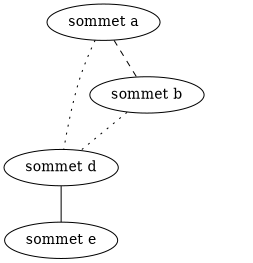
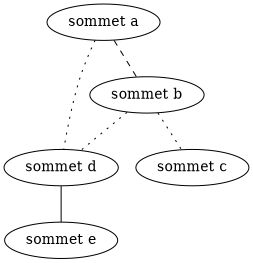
none -> (192, 168)
